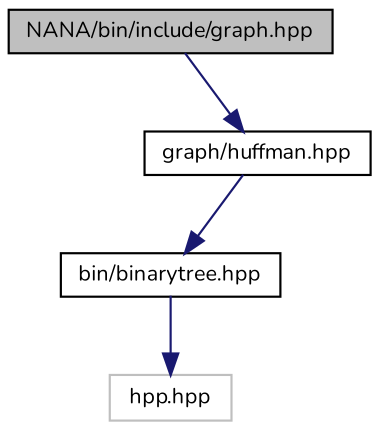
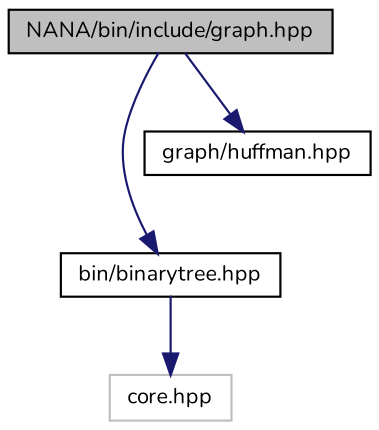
(221, 205) -> (123, 142)
(171, 398) -> (171, 398)
